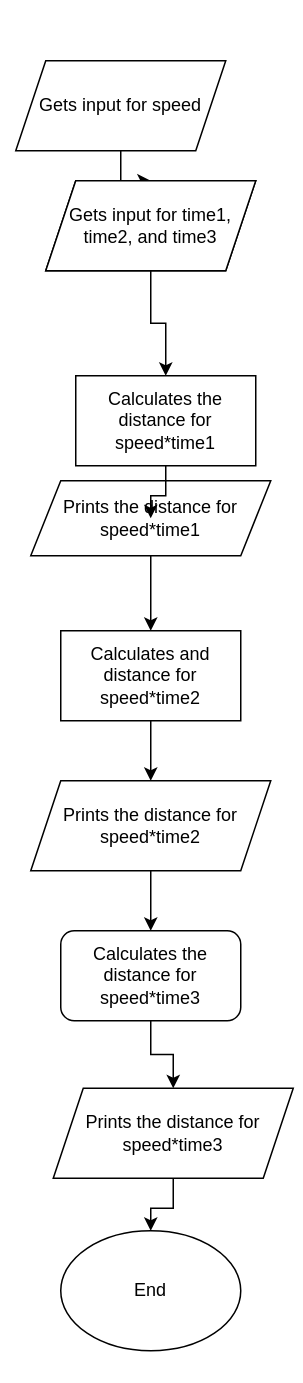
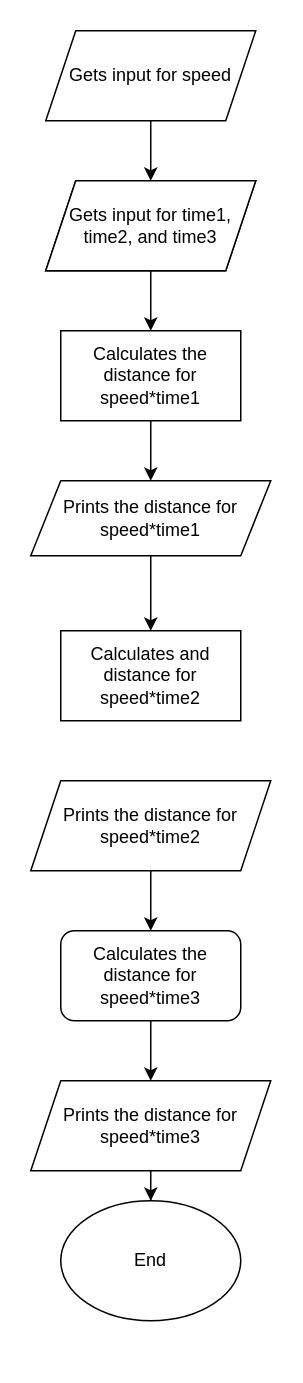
(121, 106) -> (151, 76)
(166, 421) -> (151, 376)
(151, 746) -> none
(173, 1133) -> (151, 1126)
(151, 1291) -> (151, 1261)
